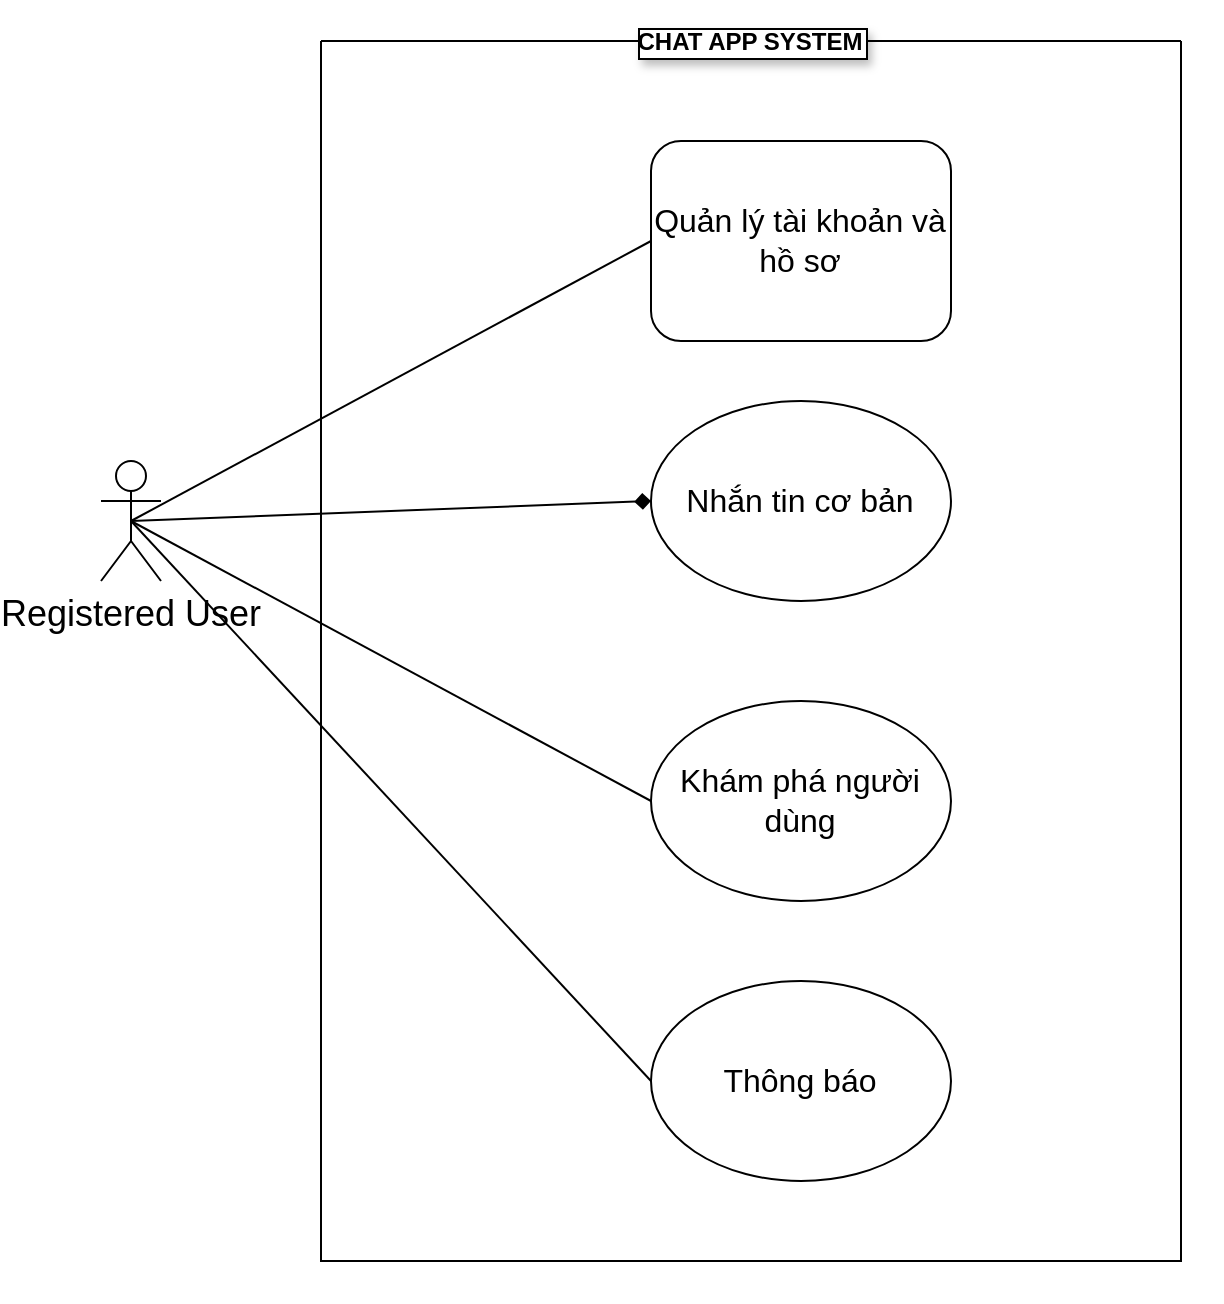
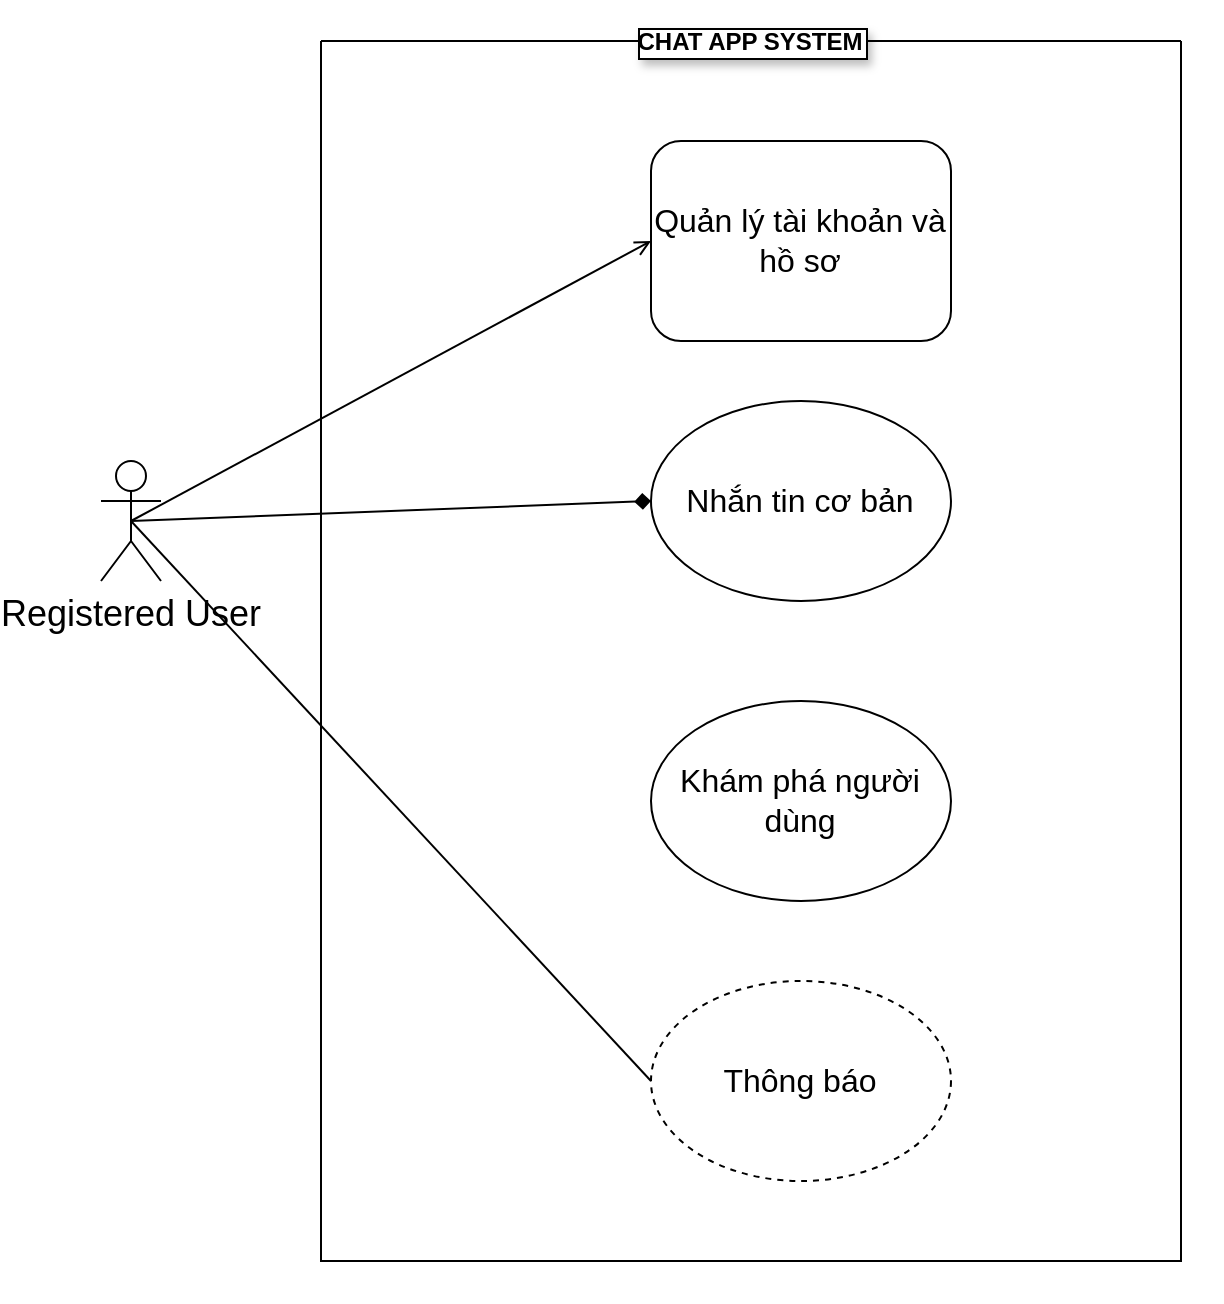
(645, 244) -> (644, 245)
(488, 713) -> none
(801, 1081) -> (801, 1081)
